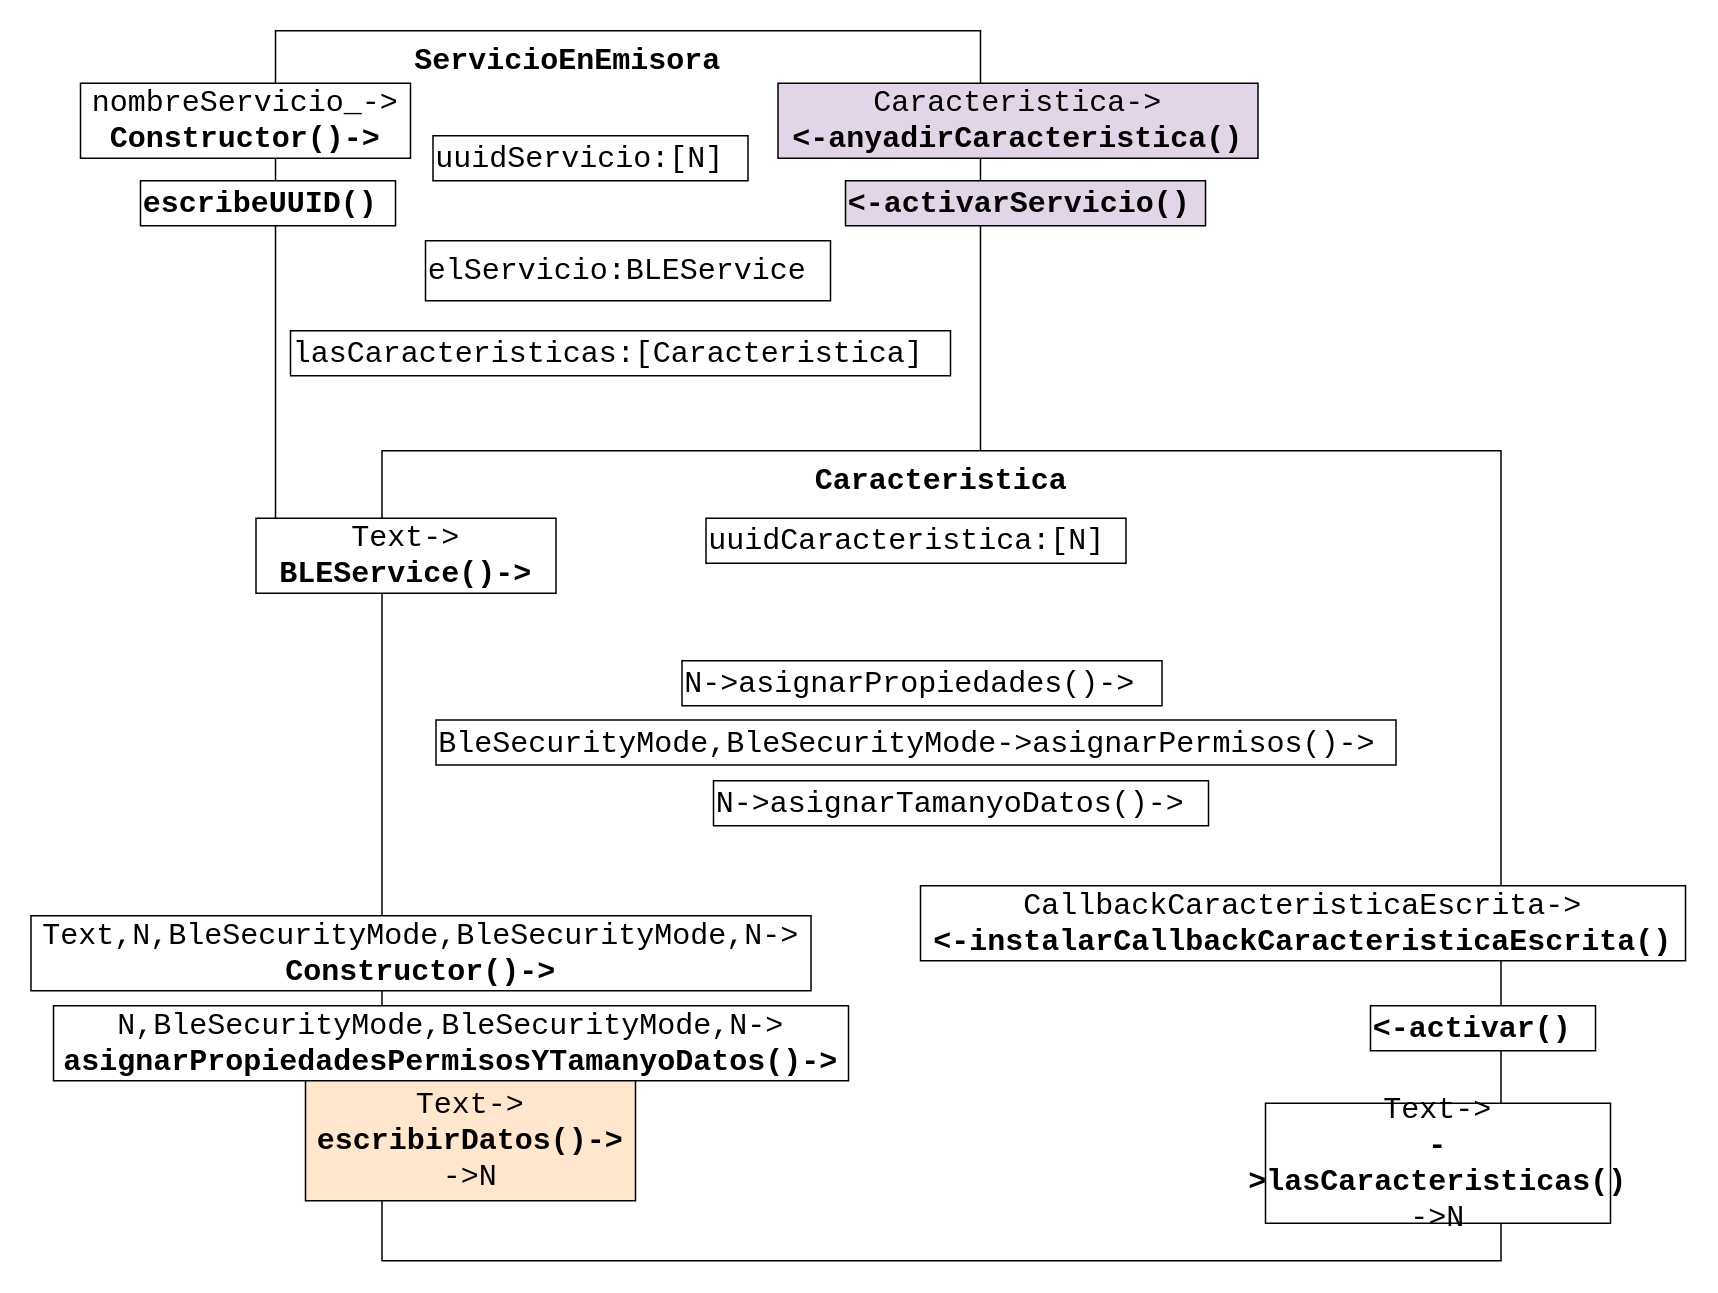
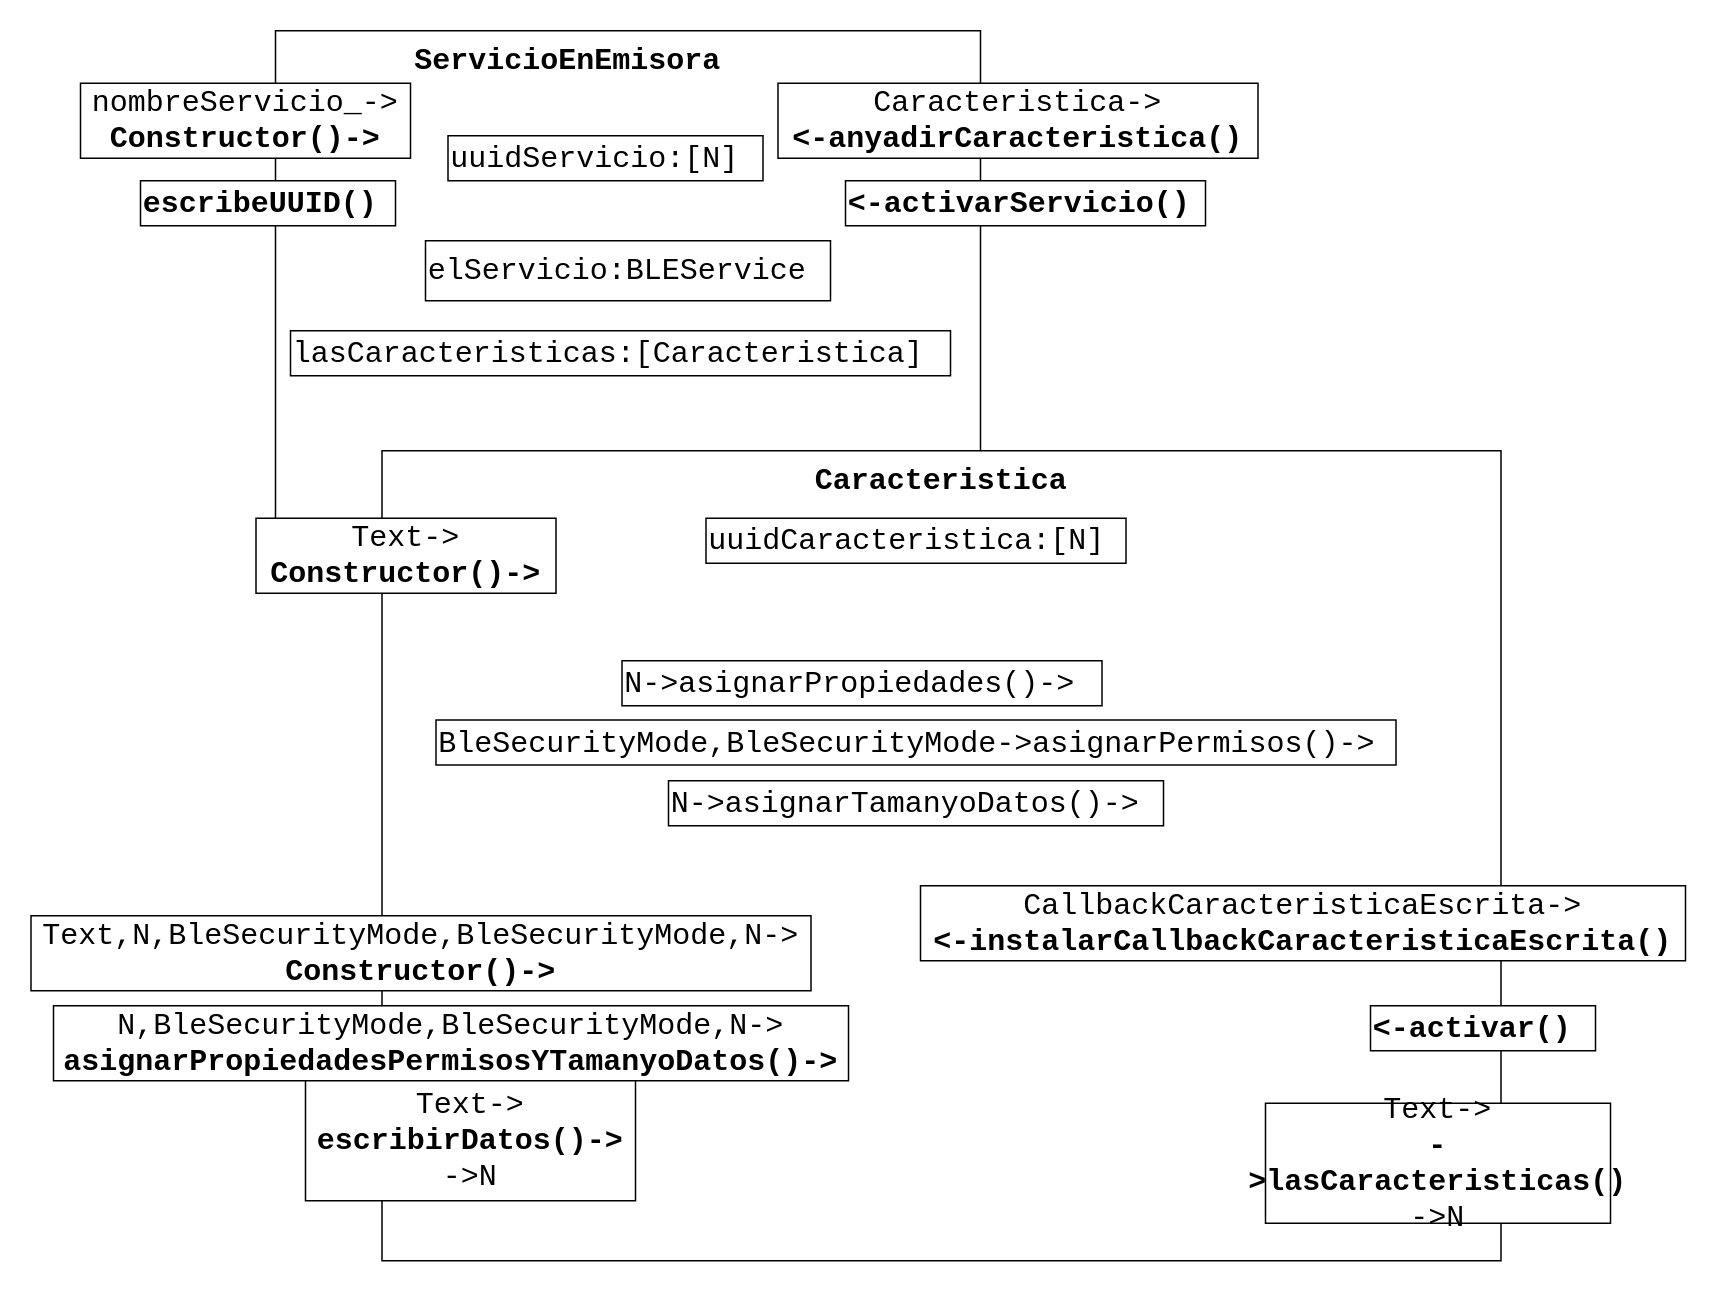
(1018, 121) -> (1018, 121)
(590, 158) -> (605, 158)
(1025, 203) -> (1025, 203)
(406, 556) -> (406, 556)
(922, 683) -> (862, 683)
(961, 803) -> (916, 803)
(470, 1141) -> (470, 1141)
